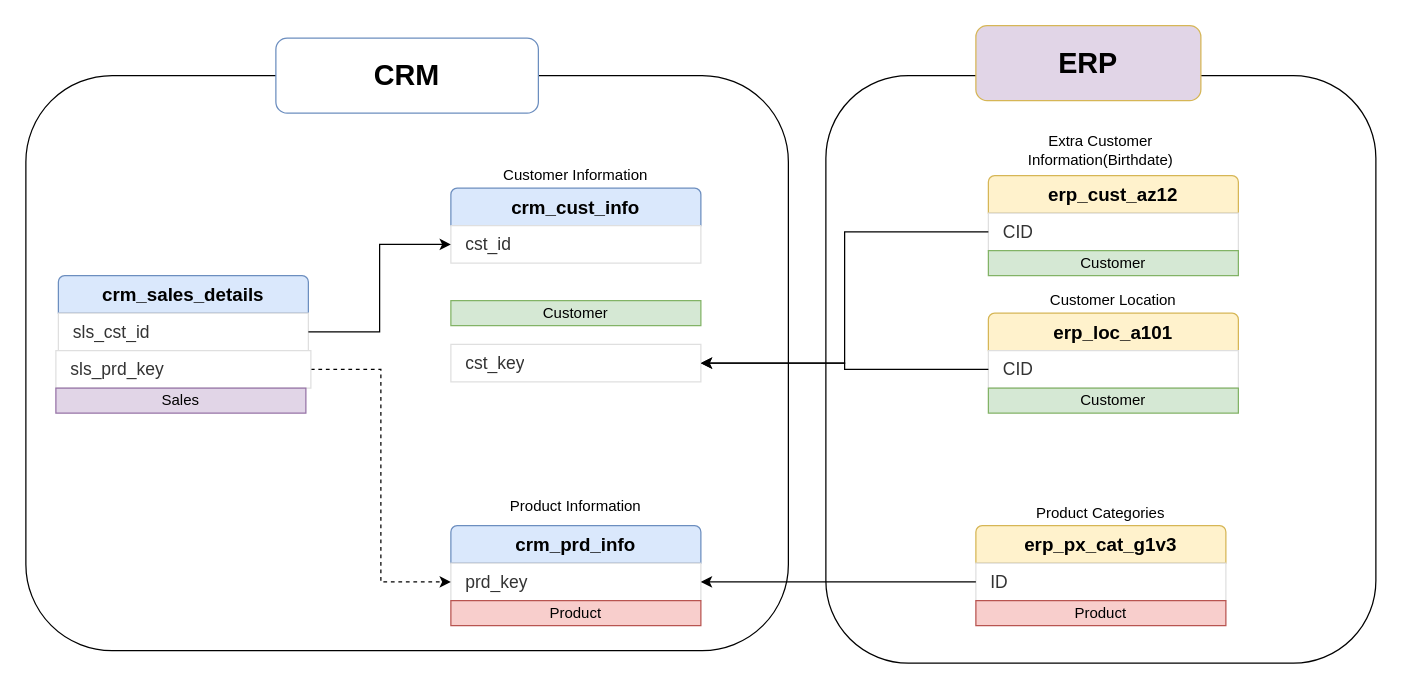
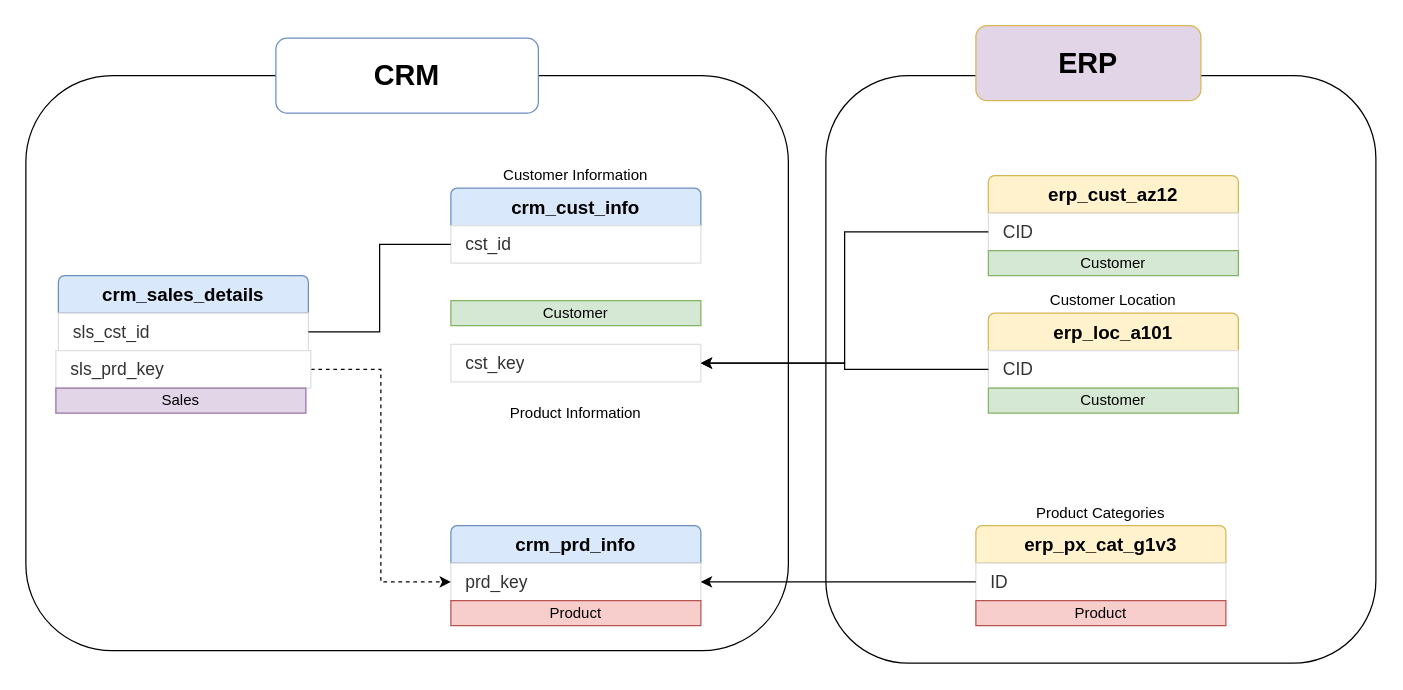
(1101, 151) -> none
(441, 244) -> (444, 244)
(576, 507) -> (576, 413)
